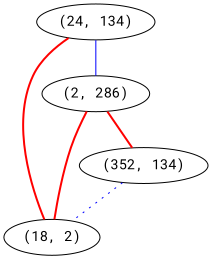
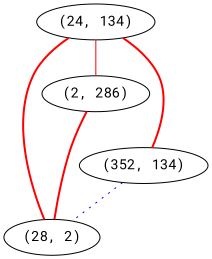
(96, 58) -> (96, 58)
(120, 130) -> (162, 86)
(52, 237) -> (52, 237)
